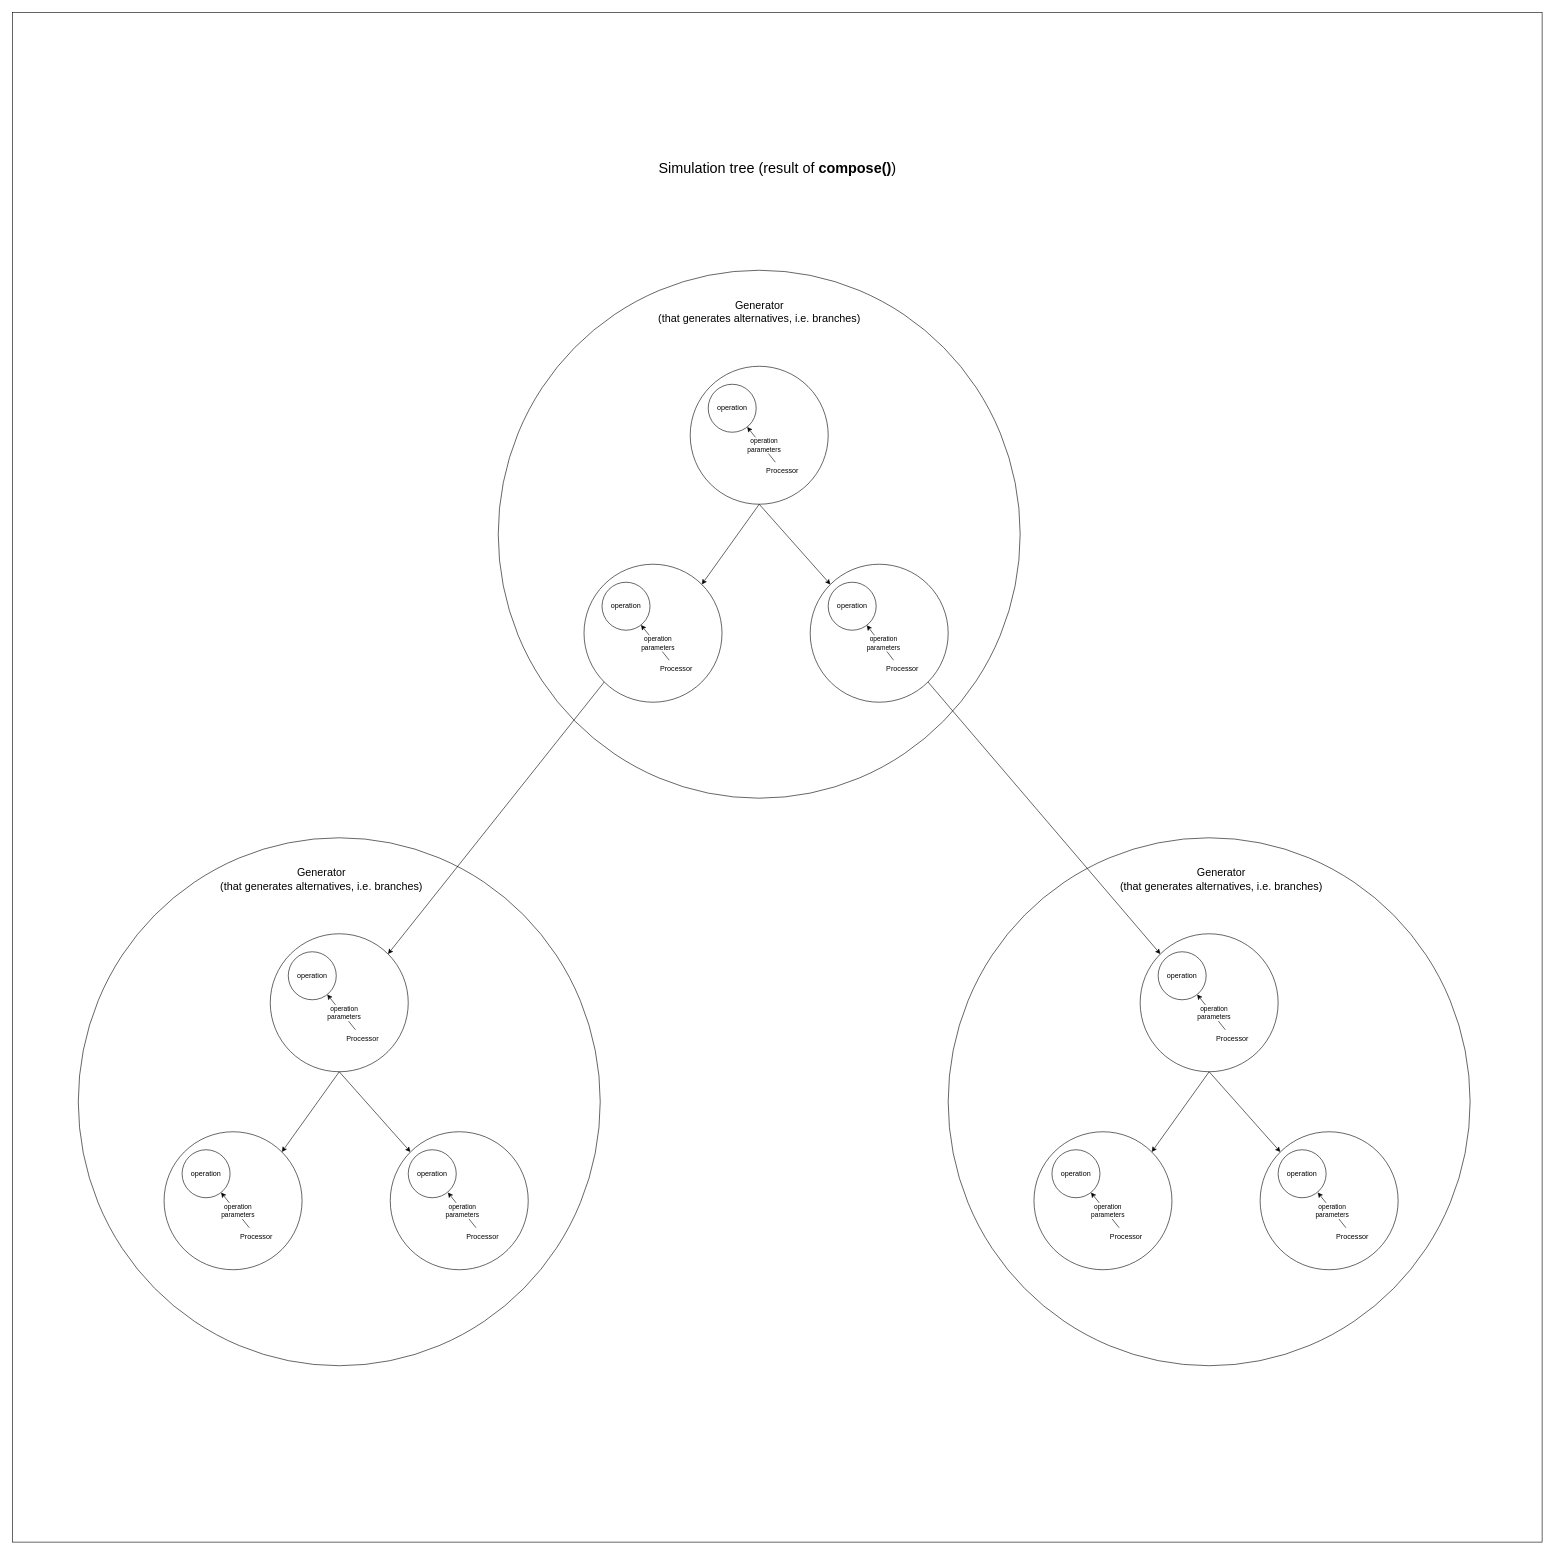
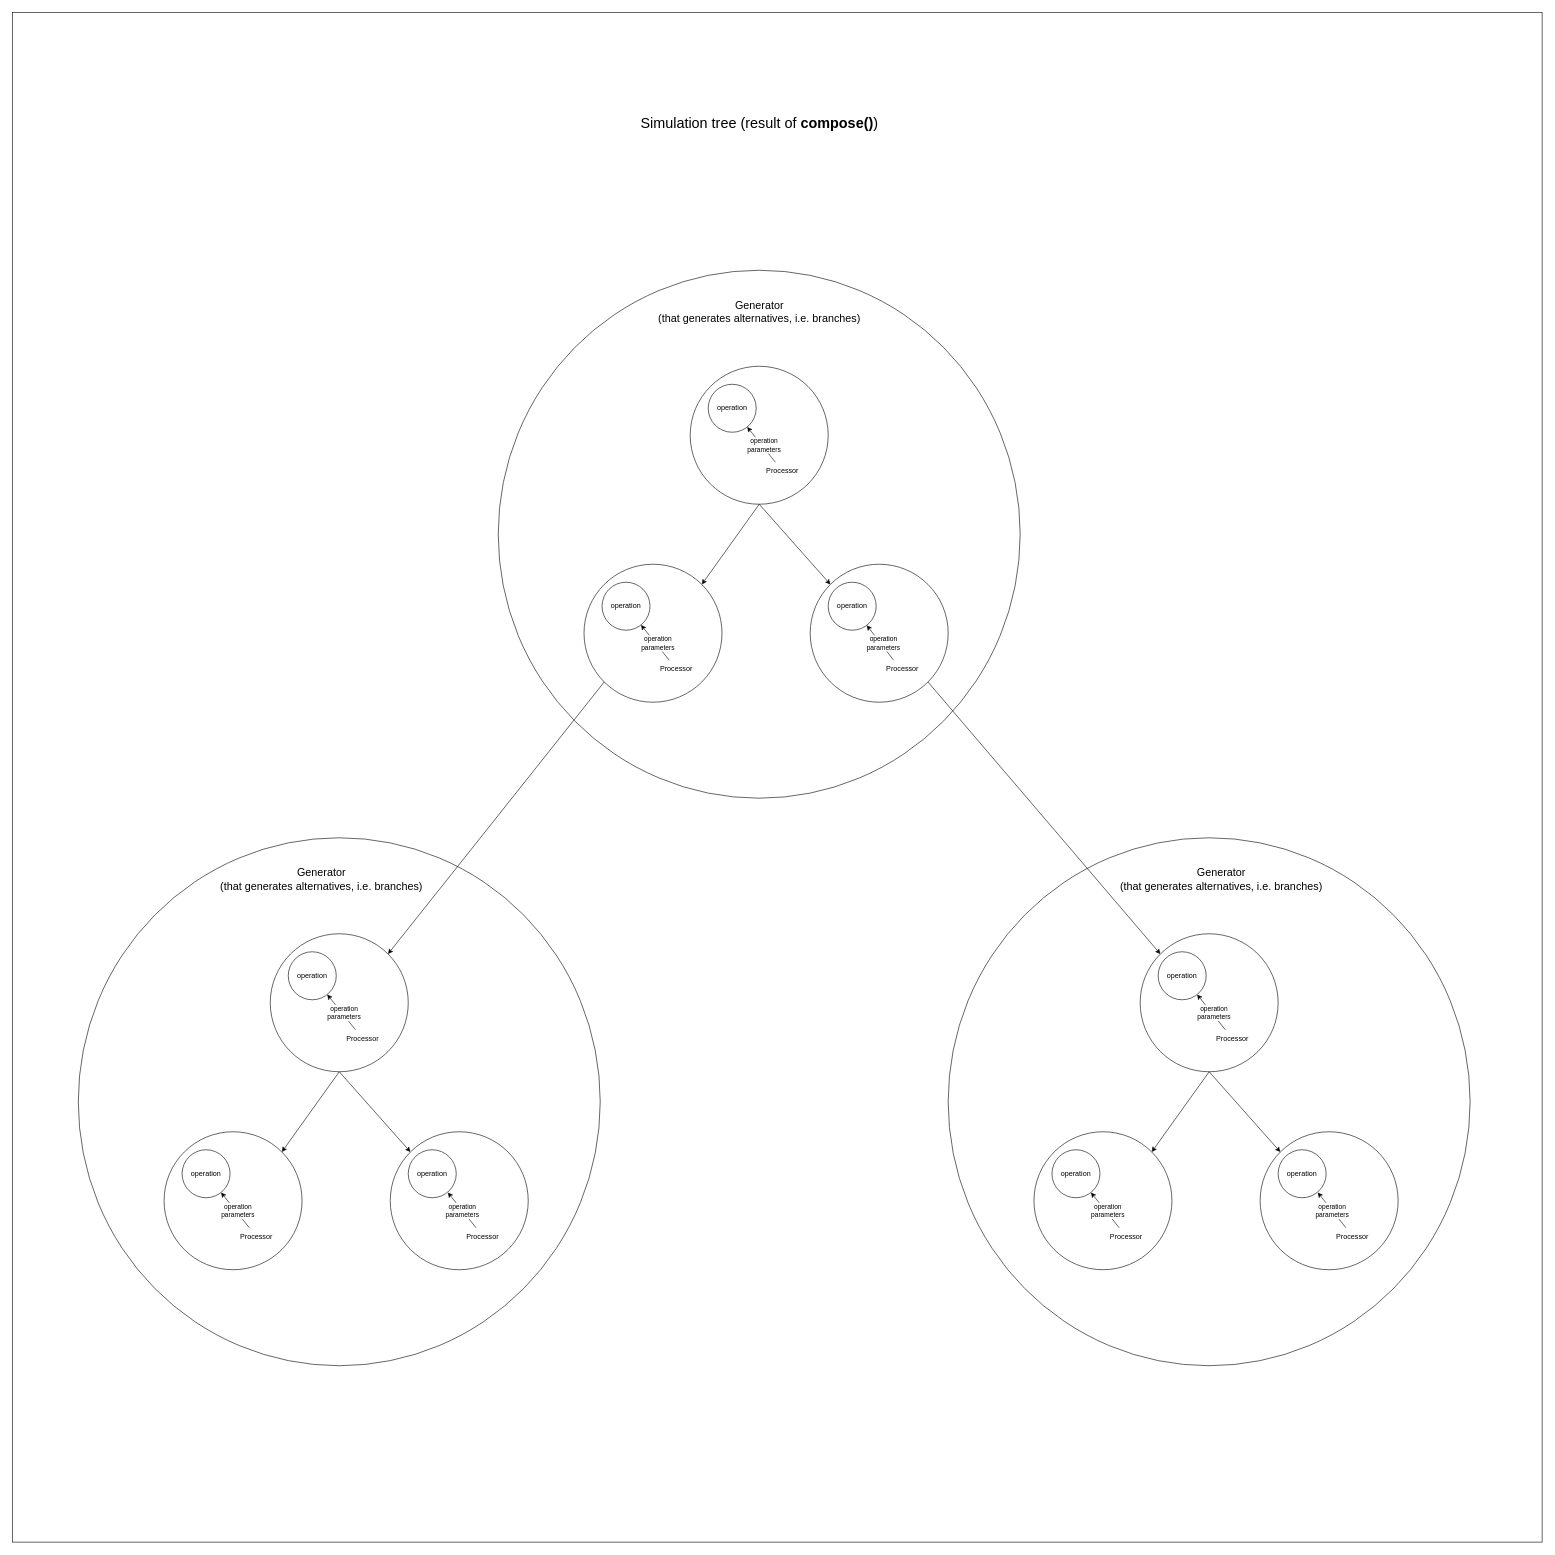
(777, 168) -> (759, 123)
